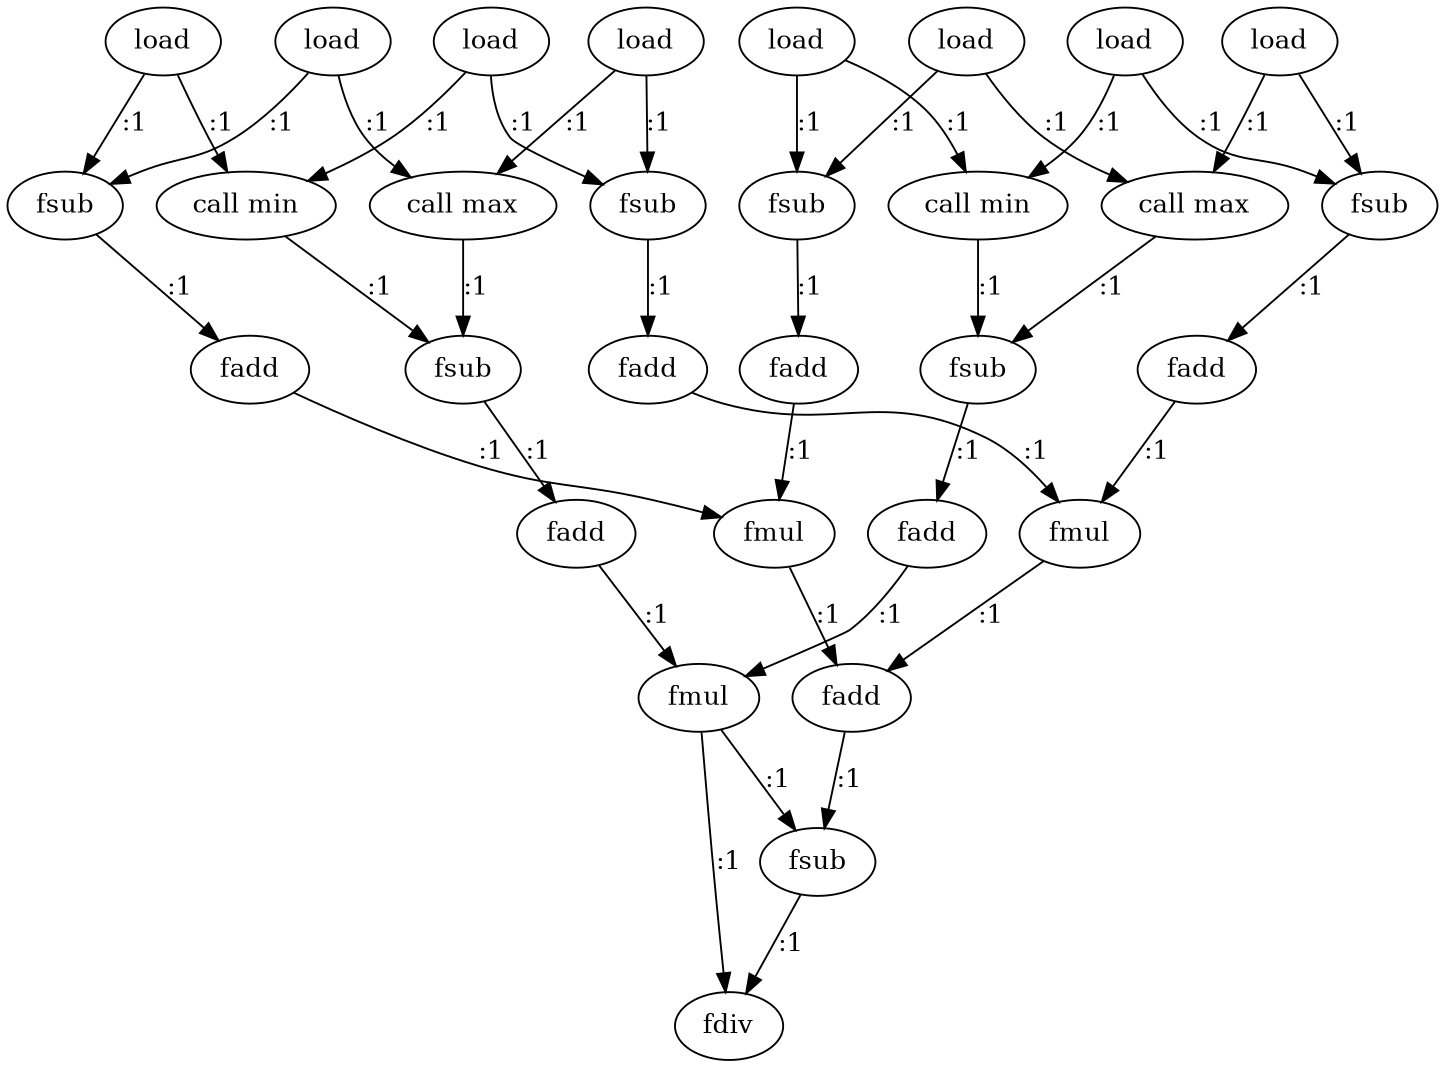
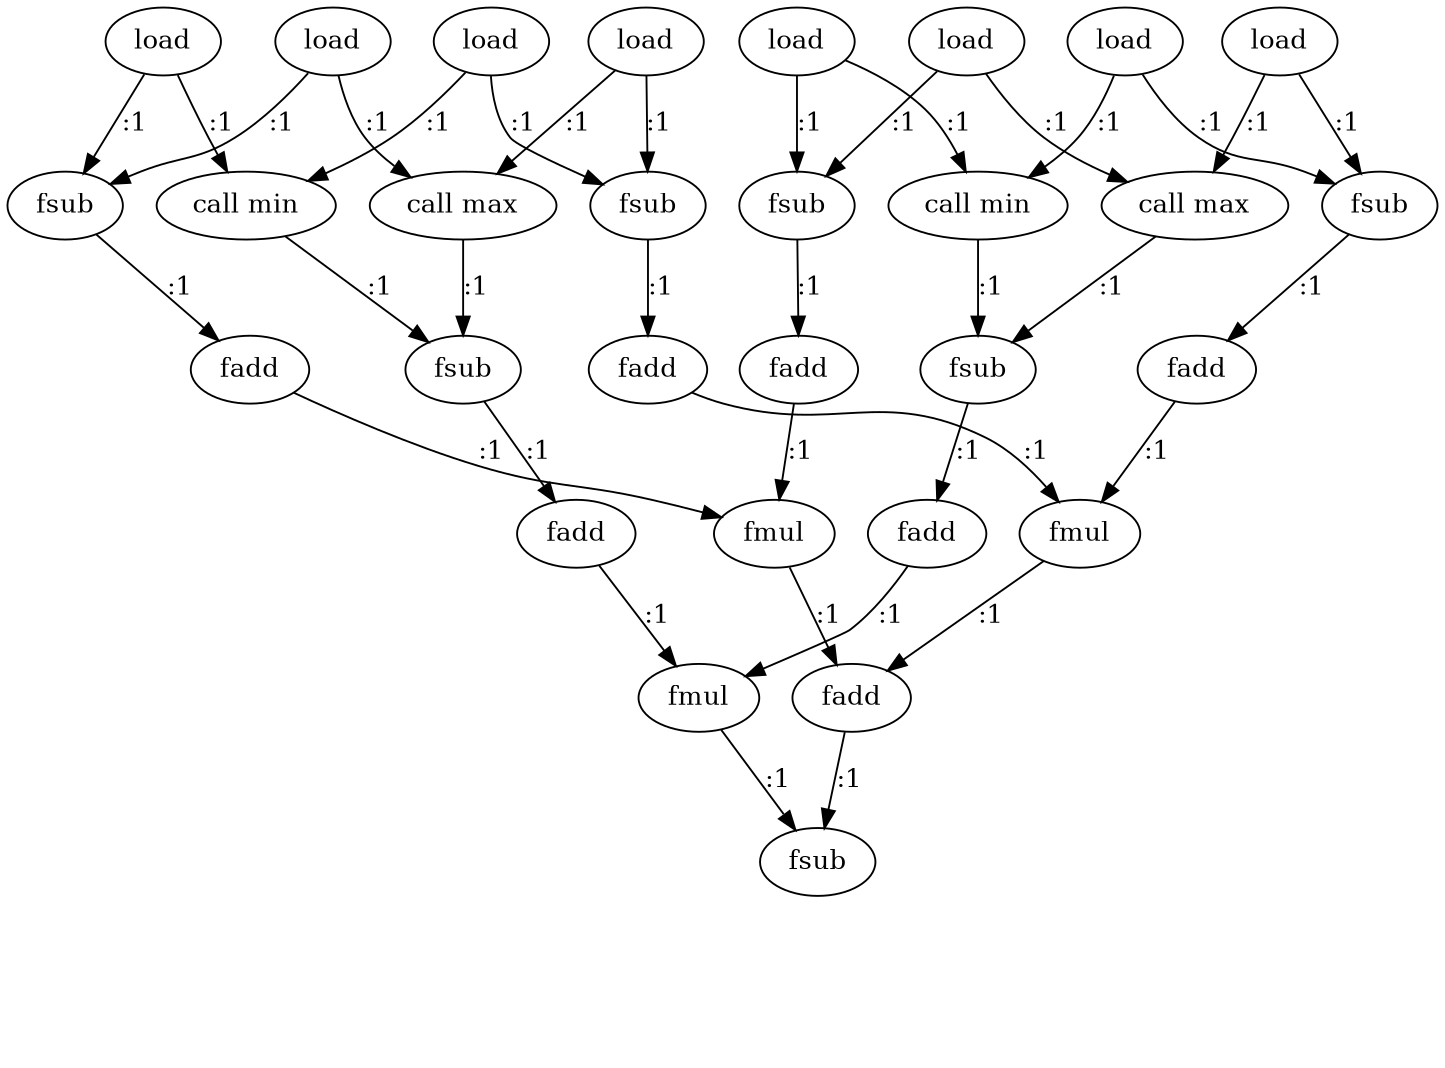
(729, 1026) -> none
